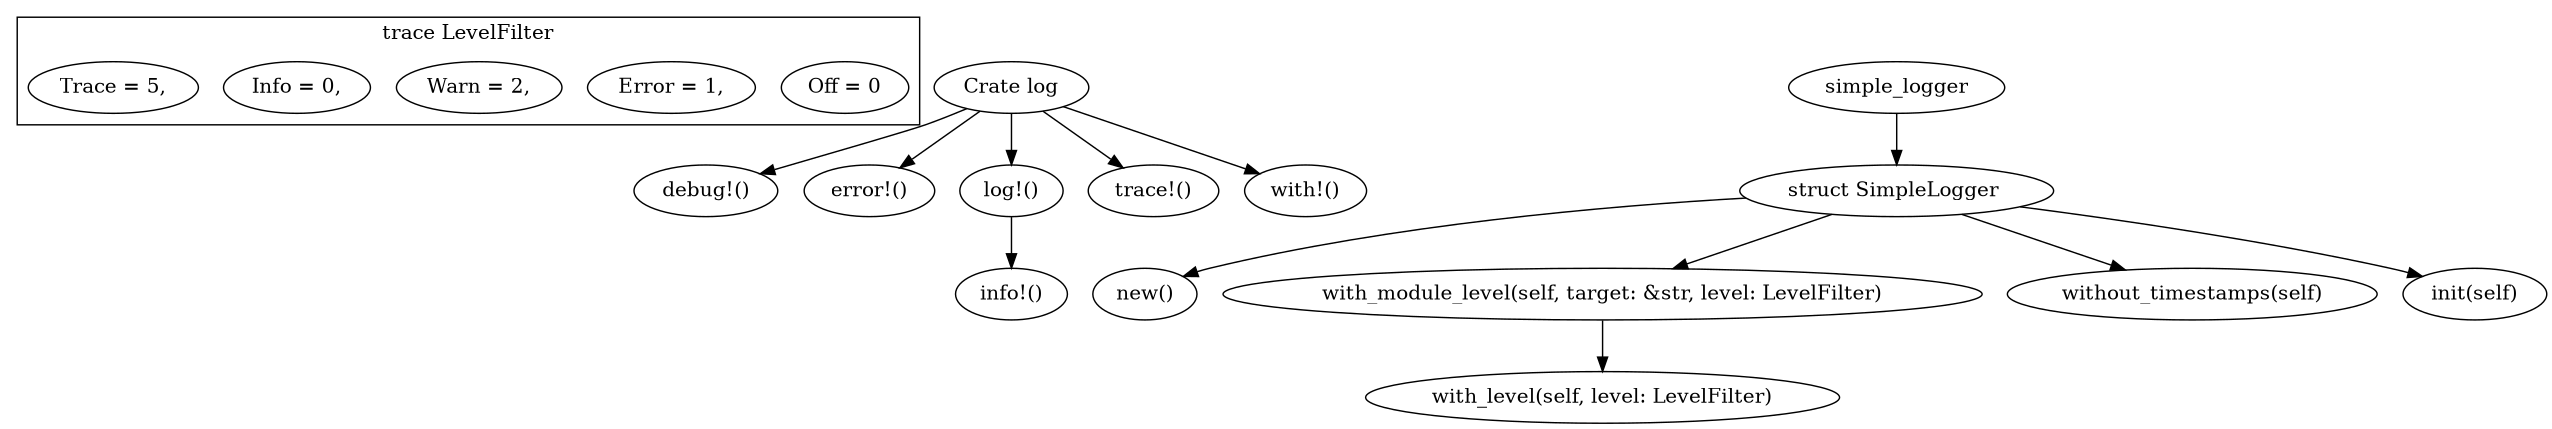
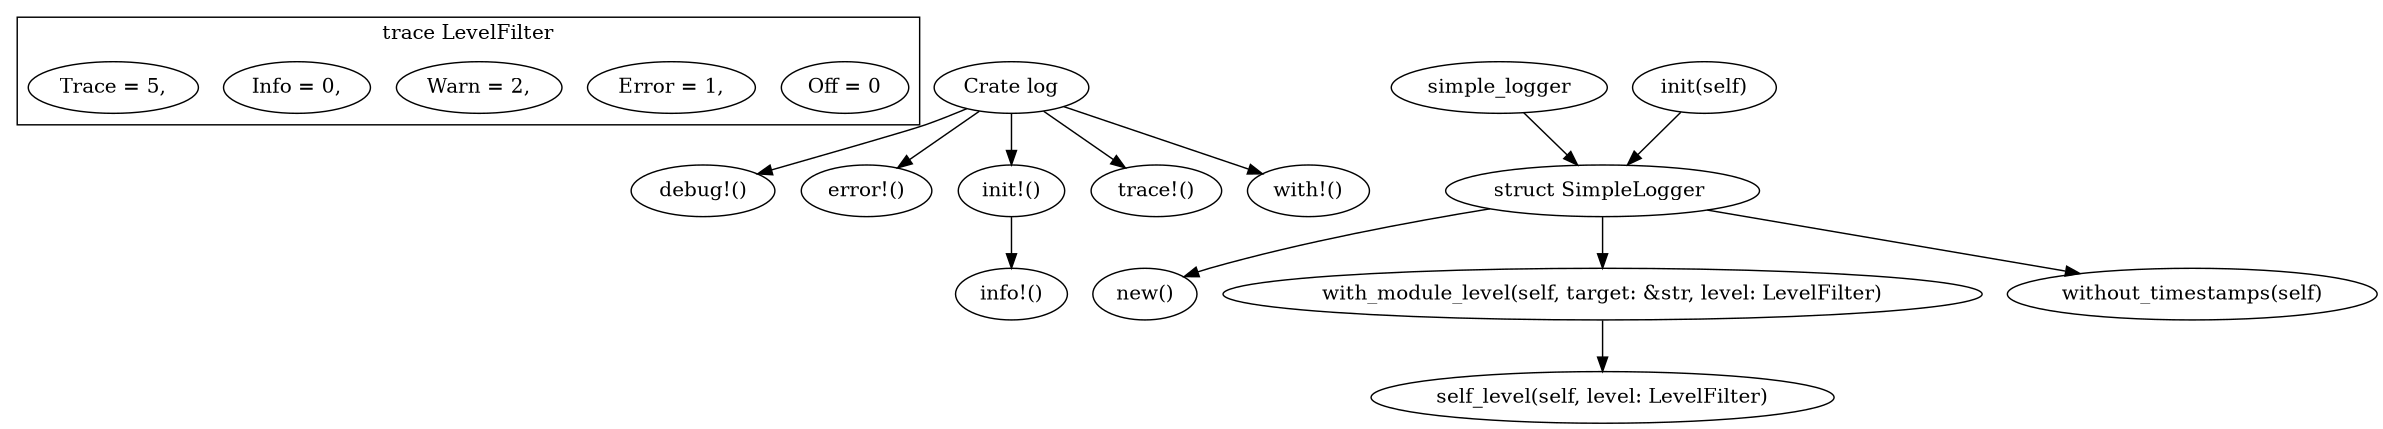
(1011, 191) -> (1011, 191)
(2215, 235) -> (1659, 133)
(1603, 397) -> (1603, 397)
